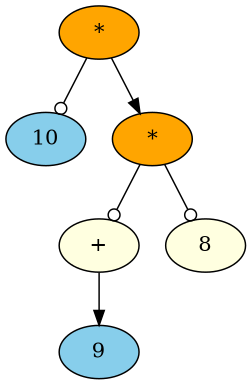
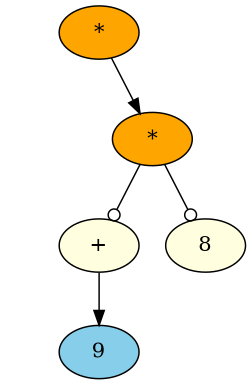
(46, 139) -> none
